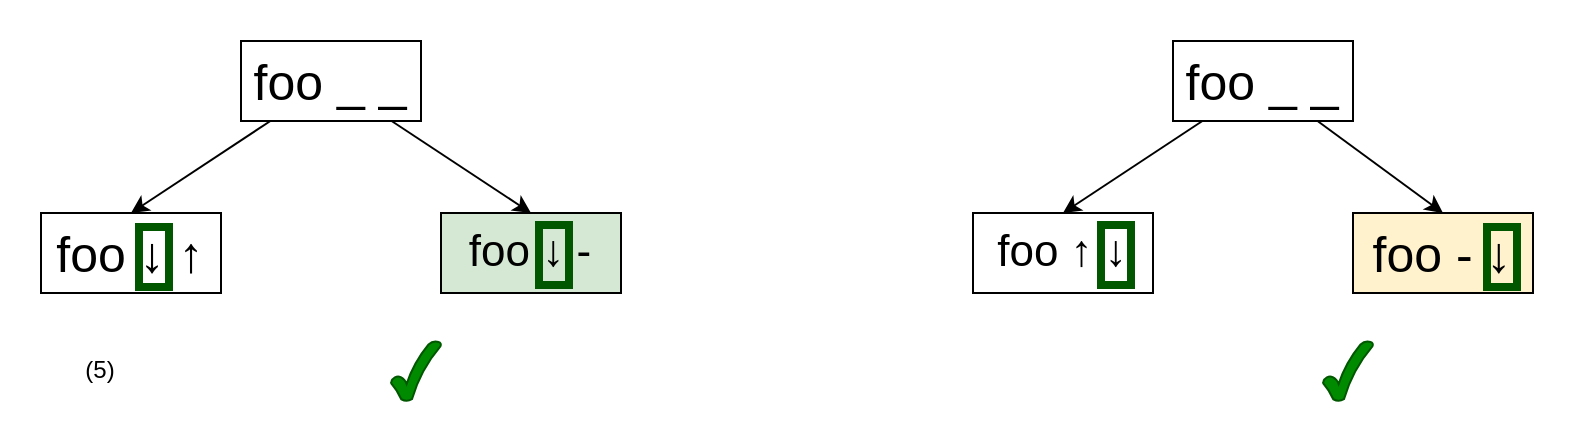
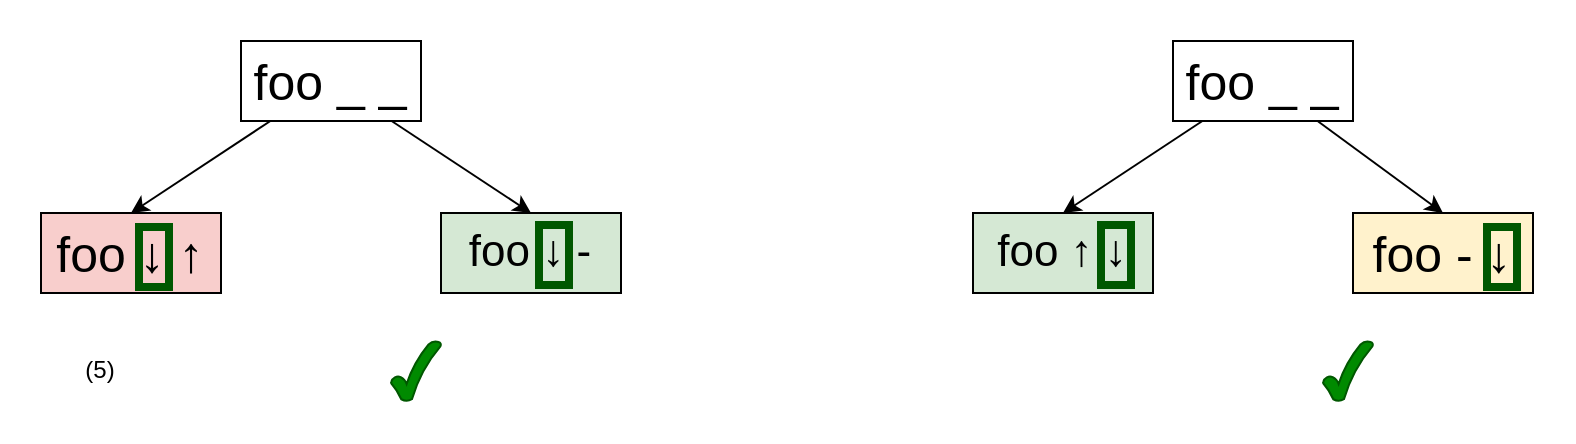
(131, 253) -> (131, 253)
(1063, 253) -> (1063, 253)
